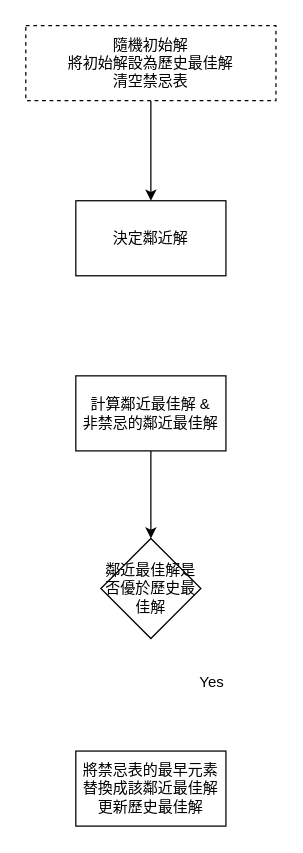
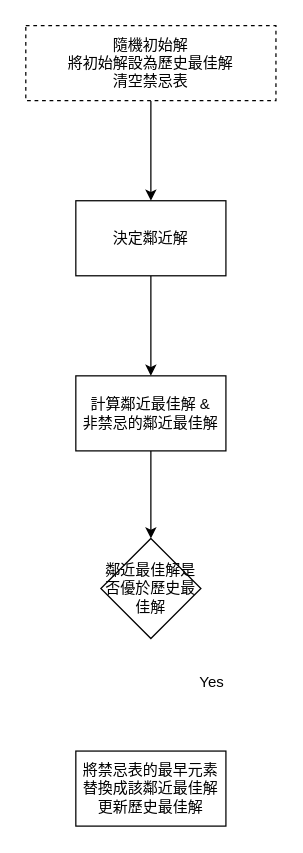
none -> (151, 322)
